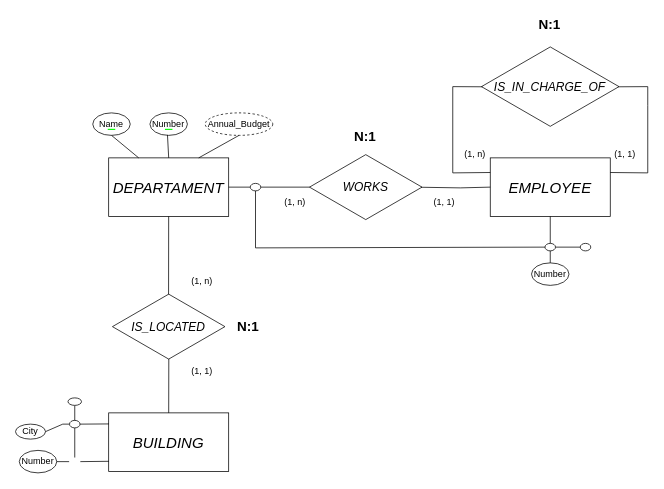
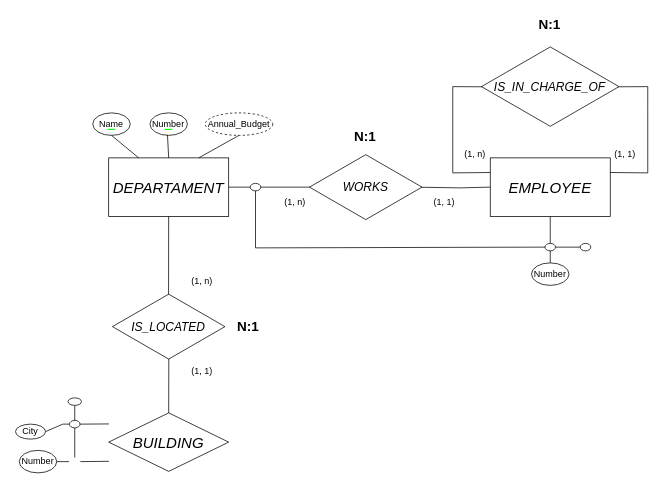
(169, 442) -> (169, 442)
